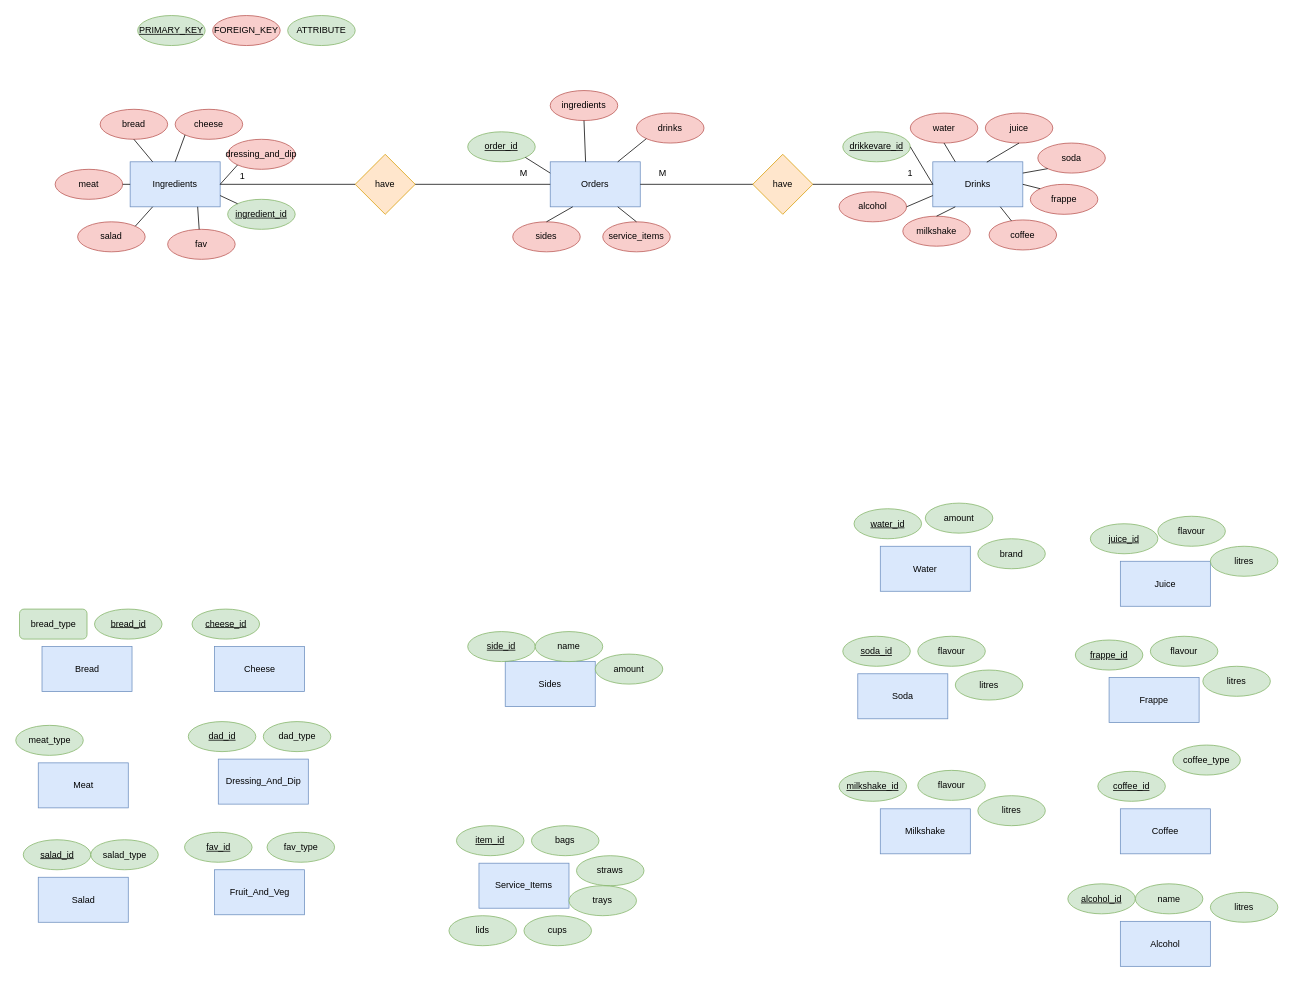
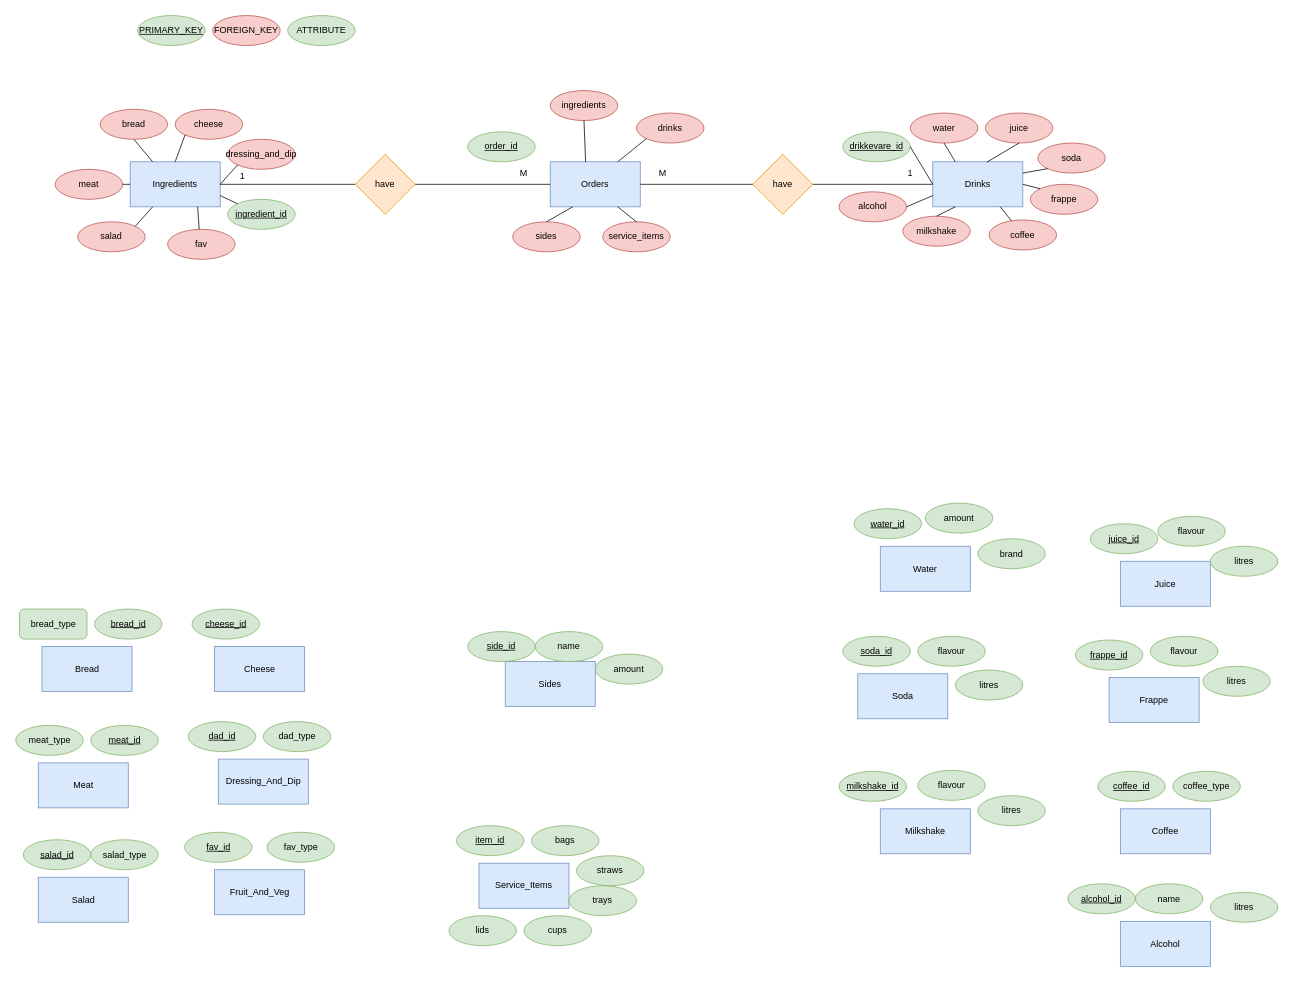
(538, 165) -> none
none -> (125, 740)
(1206, 760) -> (1206, 786)
